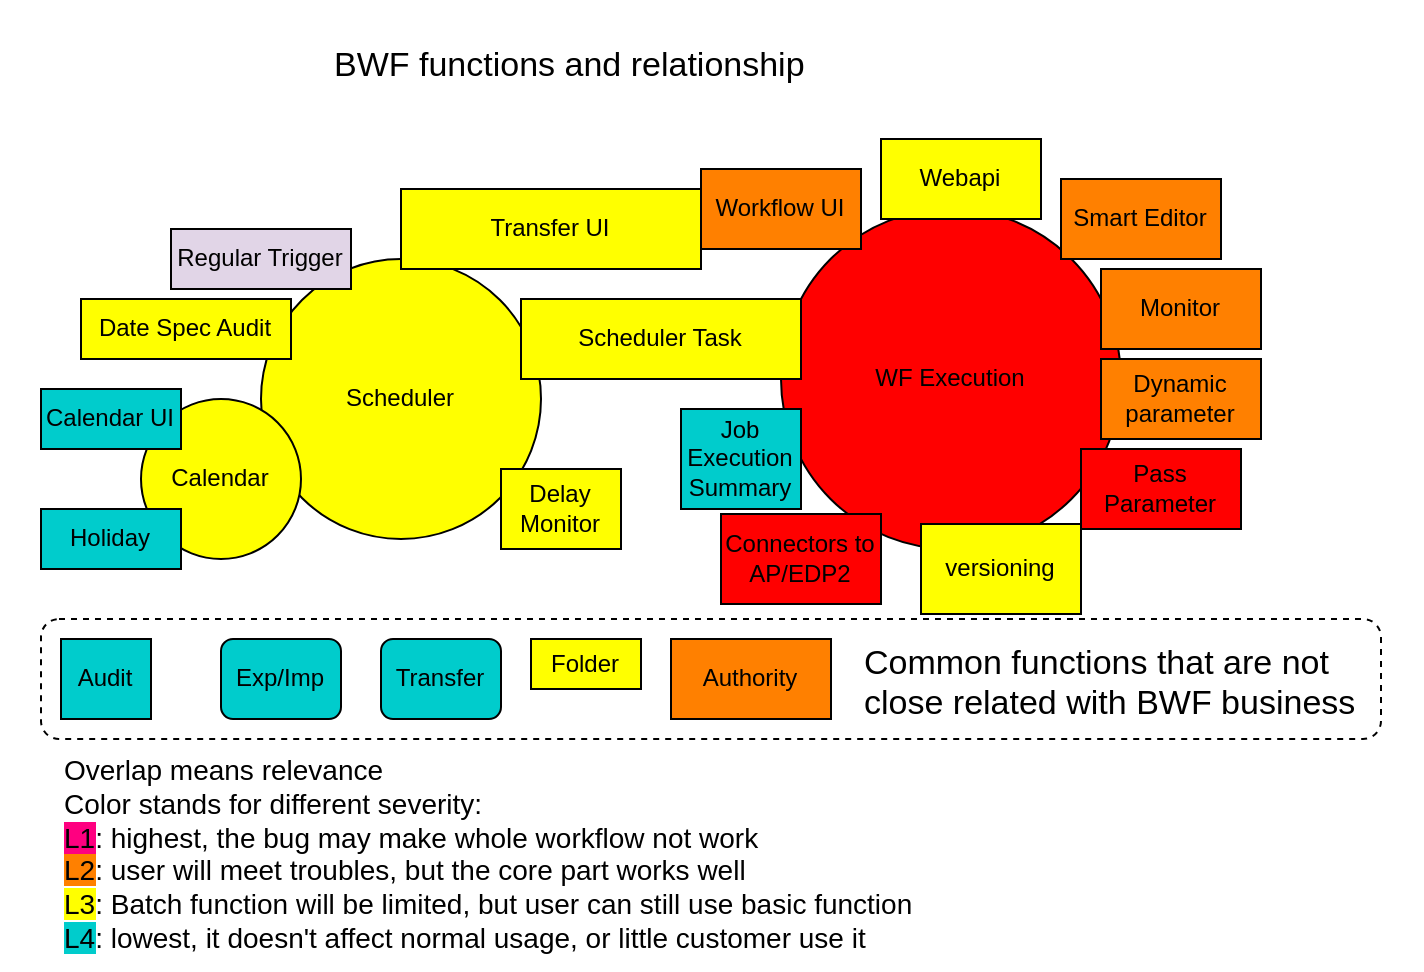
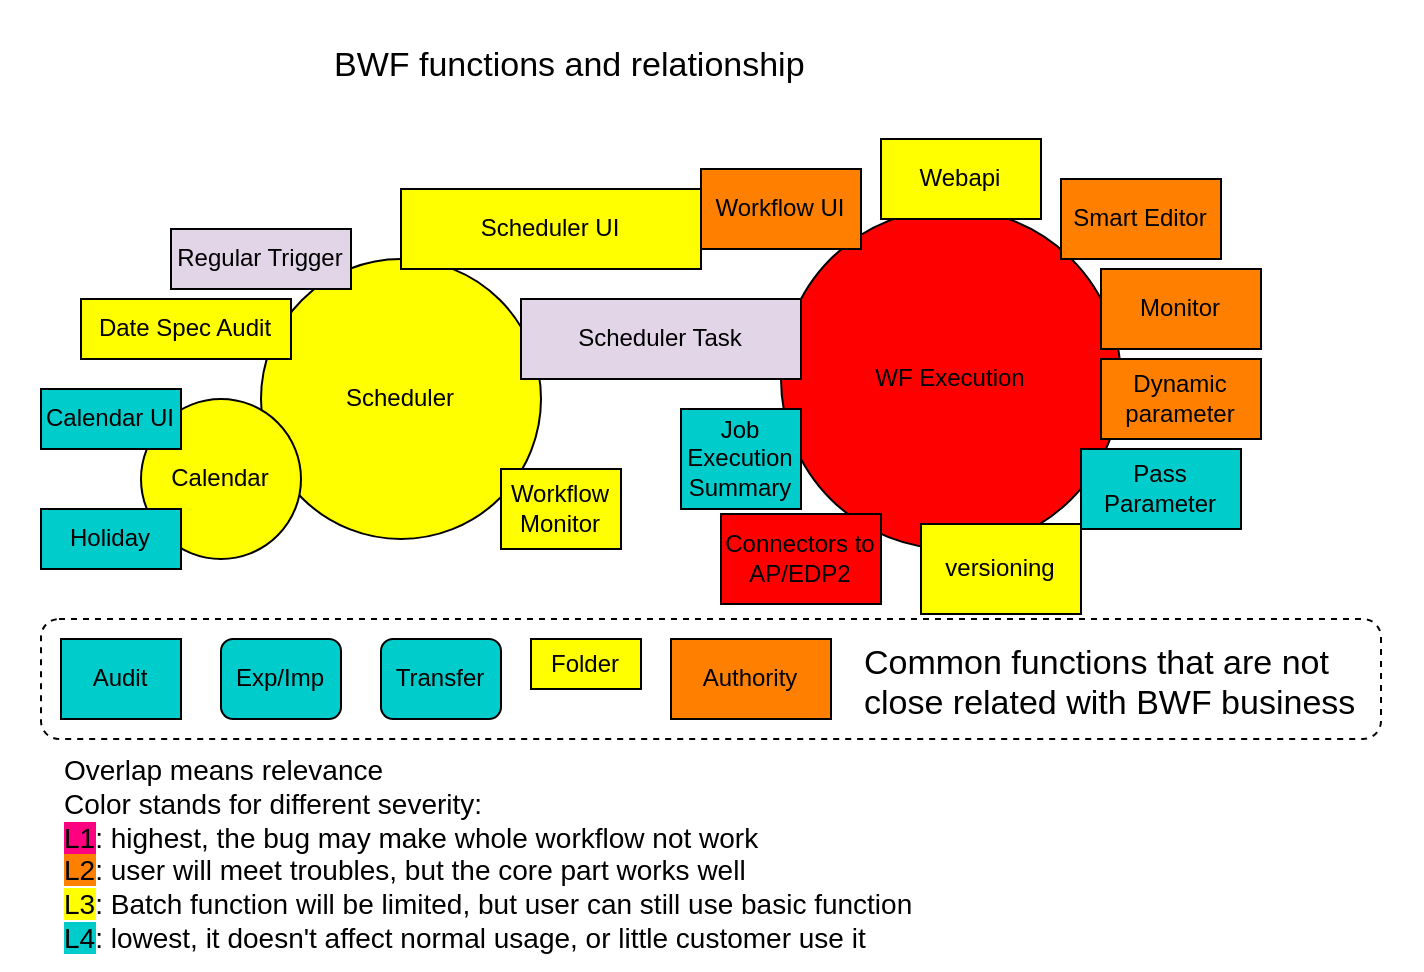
(551, 229) -> (551, 229)
(661, 339) -> (661, 339)
(1161, 489) -> (1161, 489)
(561, 509) -> (561, 509)
(106, 679) -> (121, 679)
